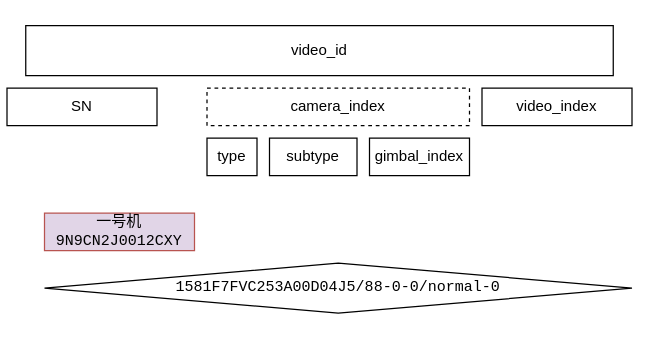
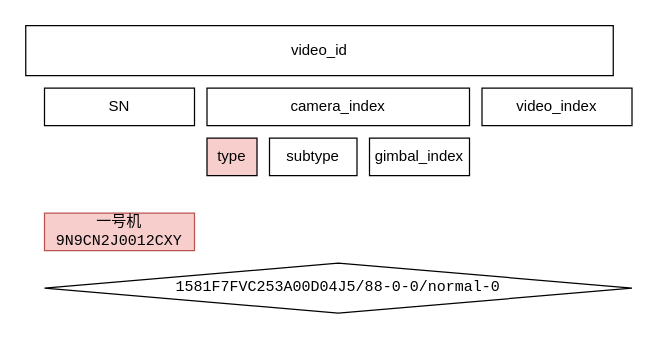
(82, 107) -> (119, 107)
(338, 107) -> (338, 107)
(232, 157) -> (232, 157)
(119, 232) -> (119, 232)
